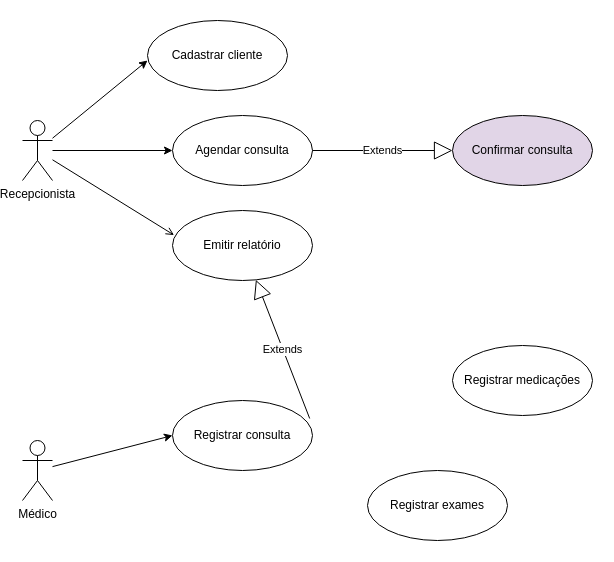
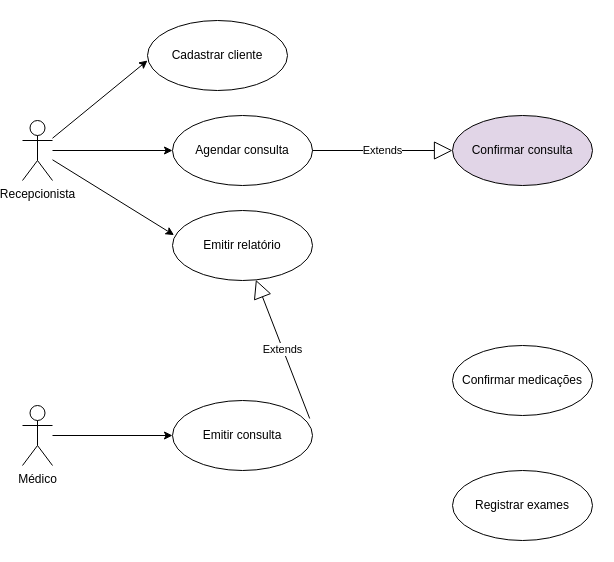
(168, 231) -> (167, 231)
(523, 381) -> (523, 381)
(243, 436) -> (243, 436)
(38, 471) -> (38, 436)
(438, 506) -> (523, 506)
